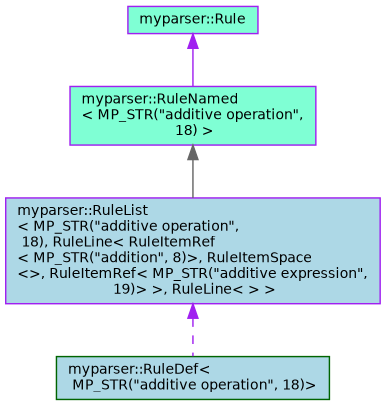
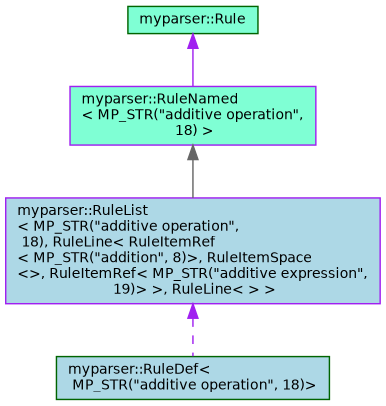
(193, 20) -> (193, 20)
